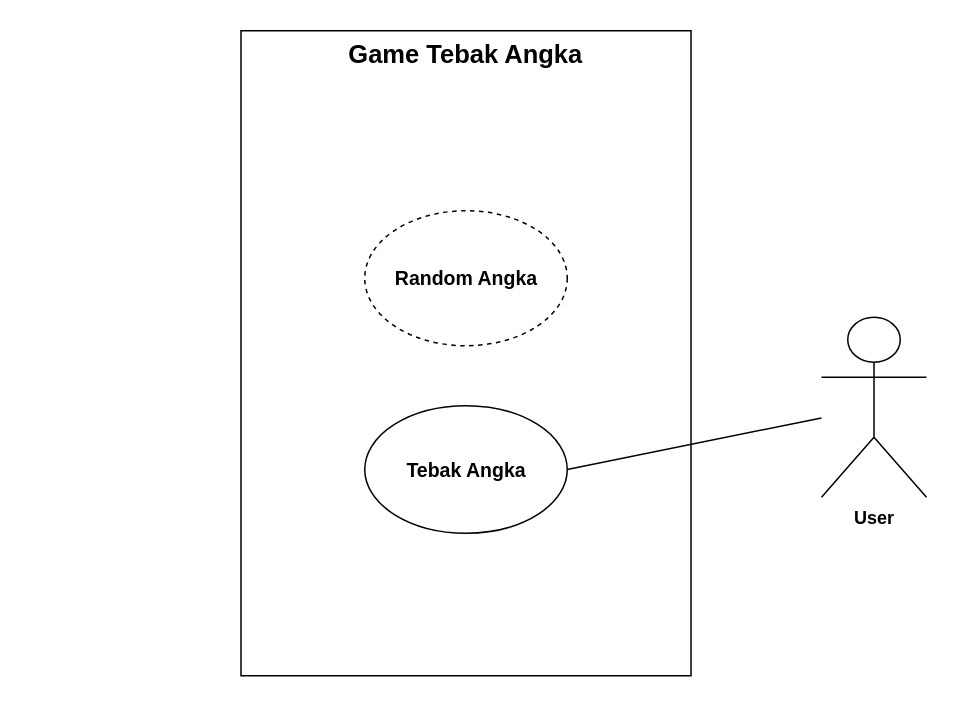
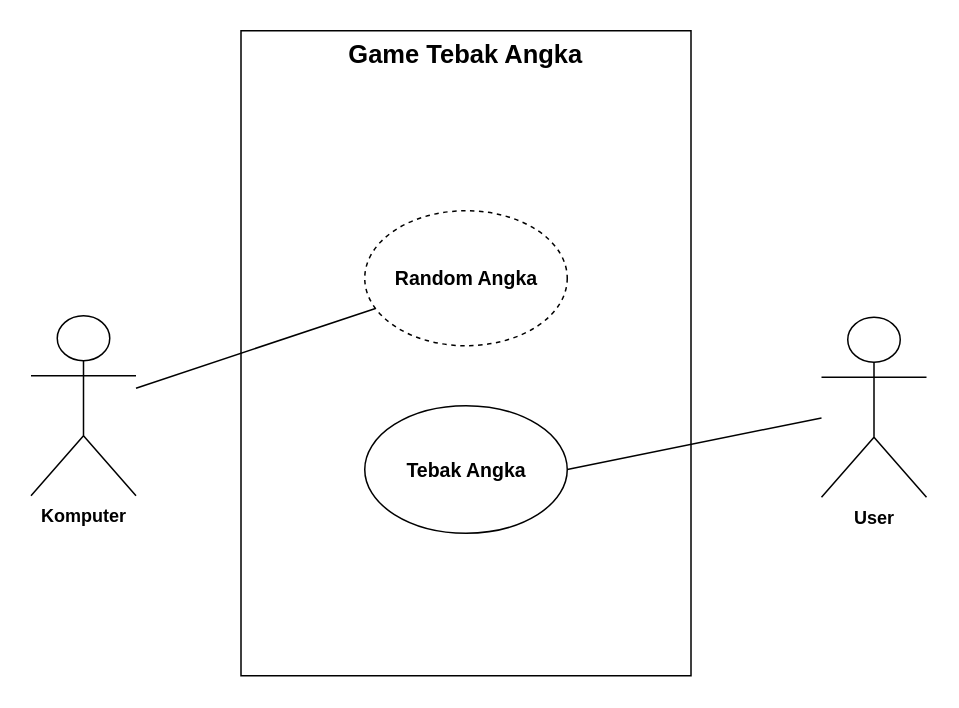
none -> (255, 348)
none -> (83, 406)
